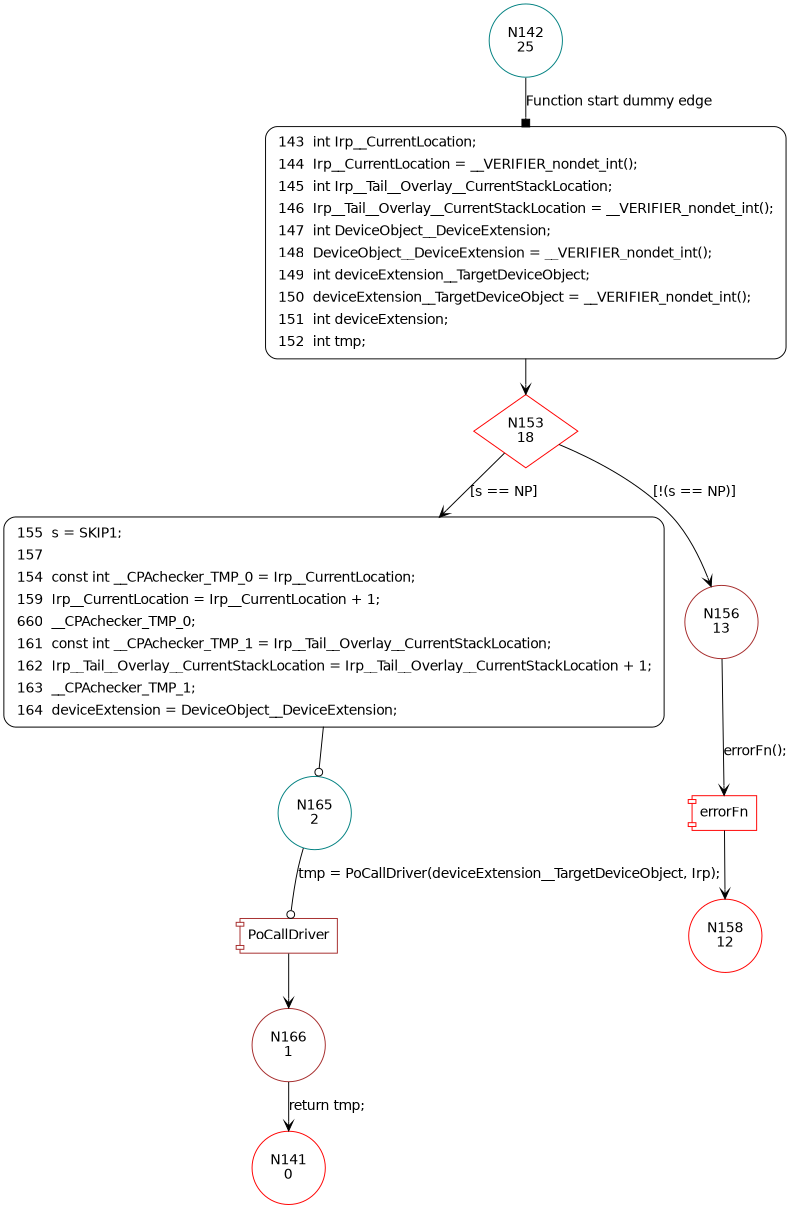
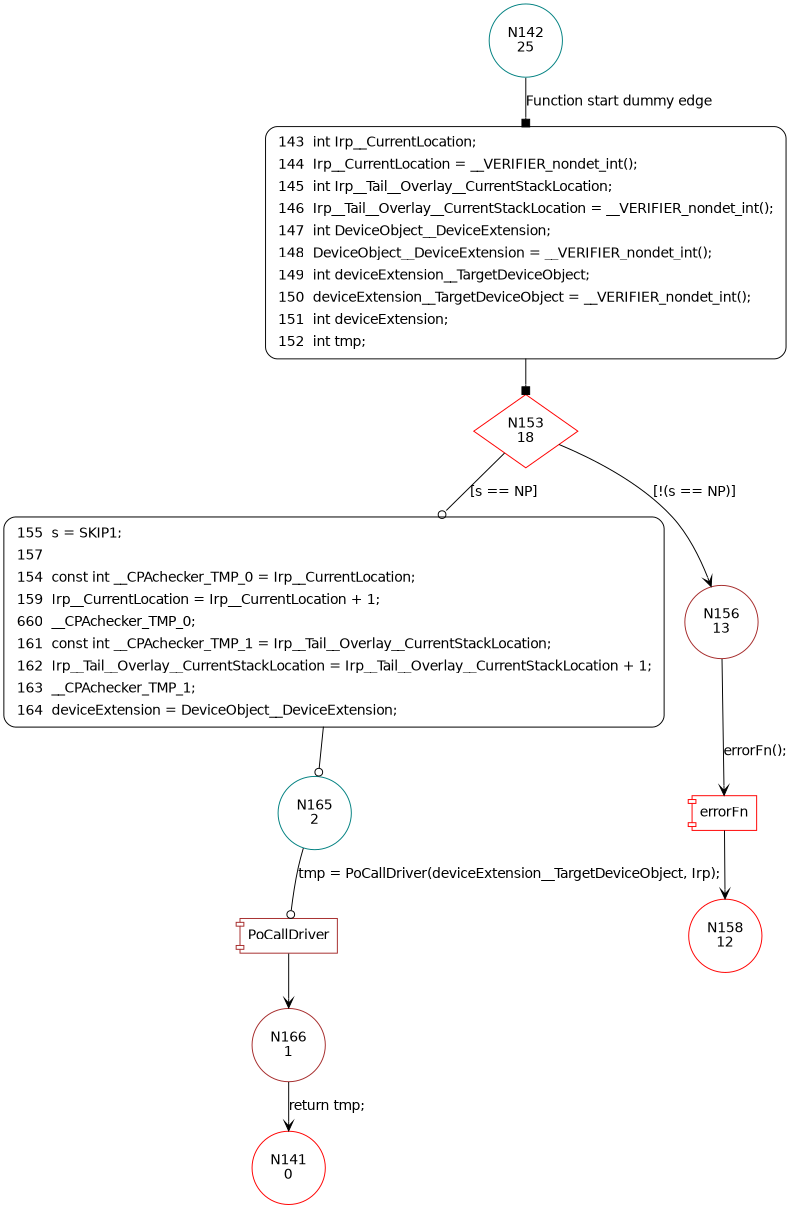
(526, 372) -> (526, 372)
(475, 482) -> (475, 482)
